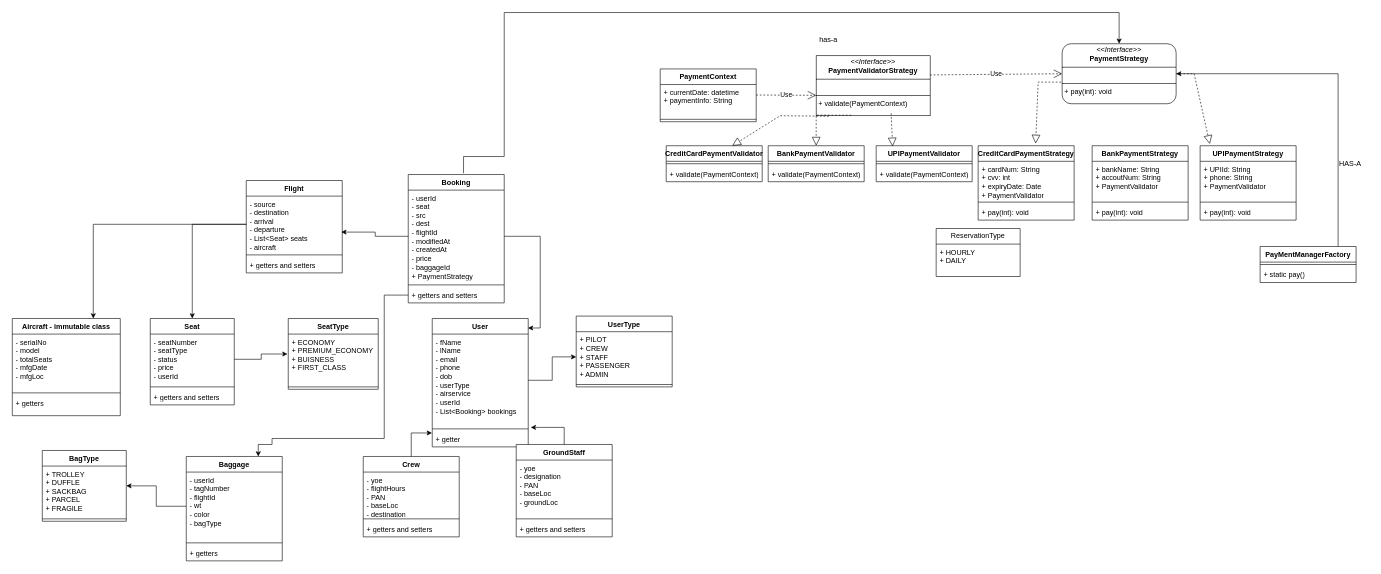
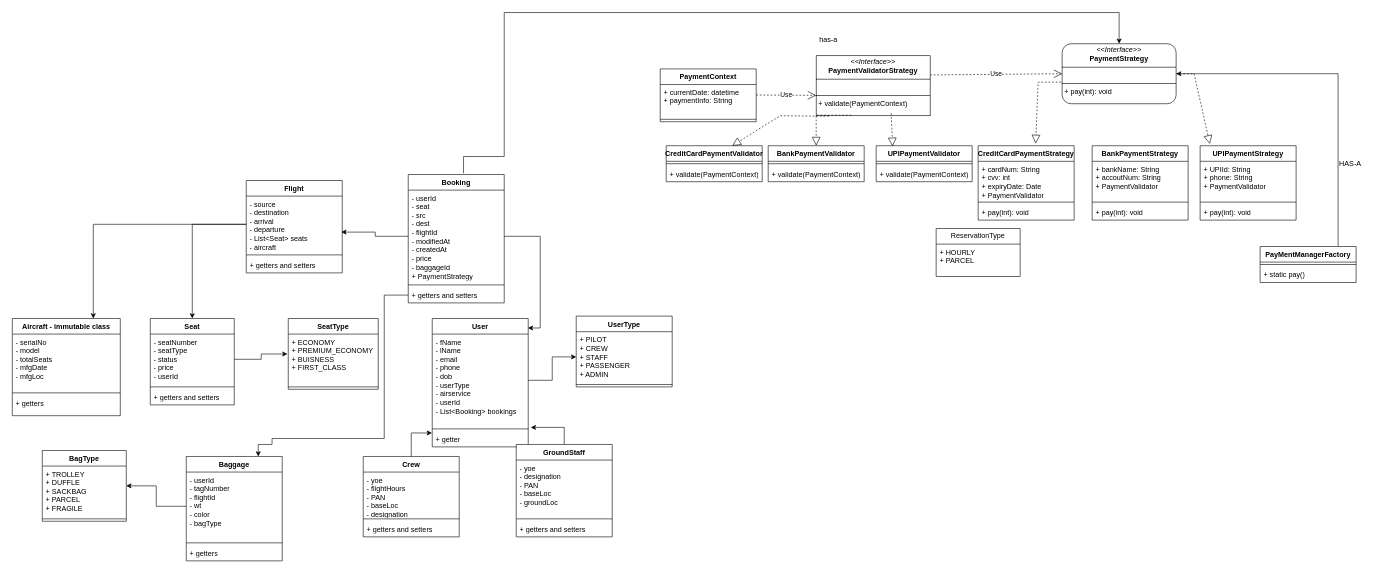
(955, 257) -> (955, 257)
(390, 498) -> (390, 498)
